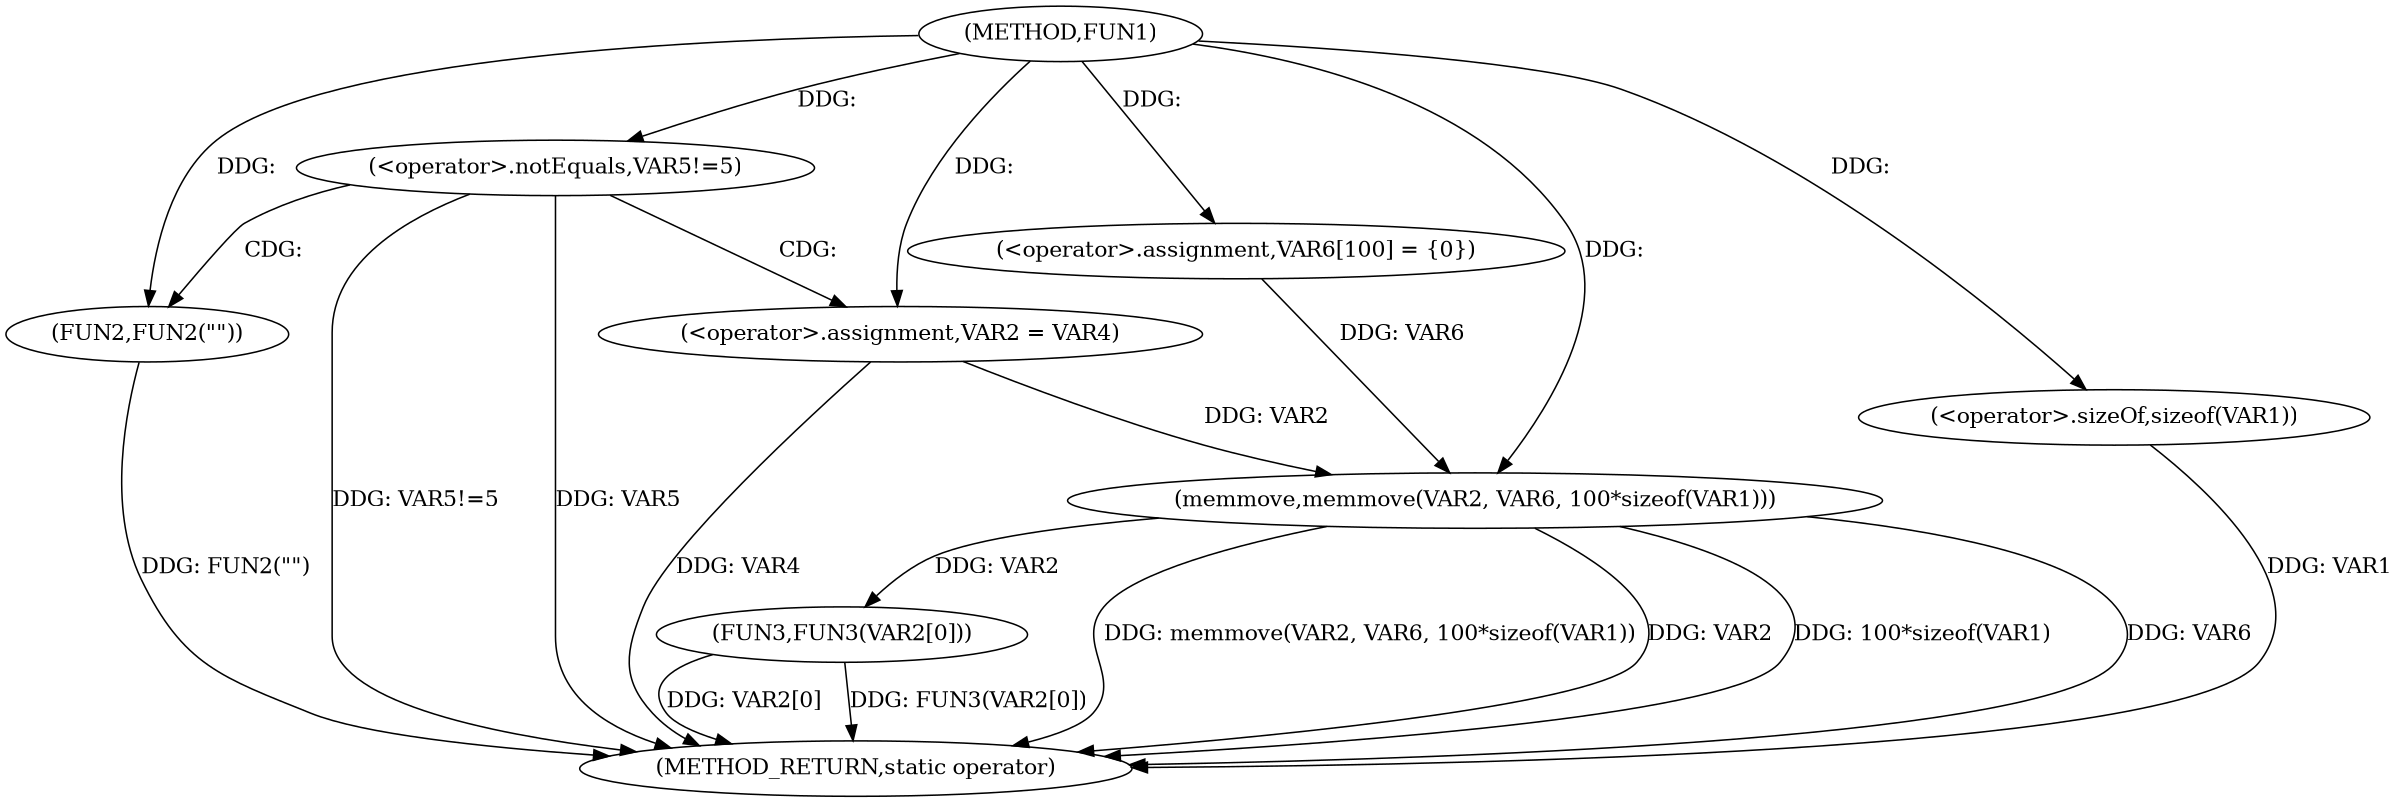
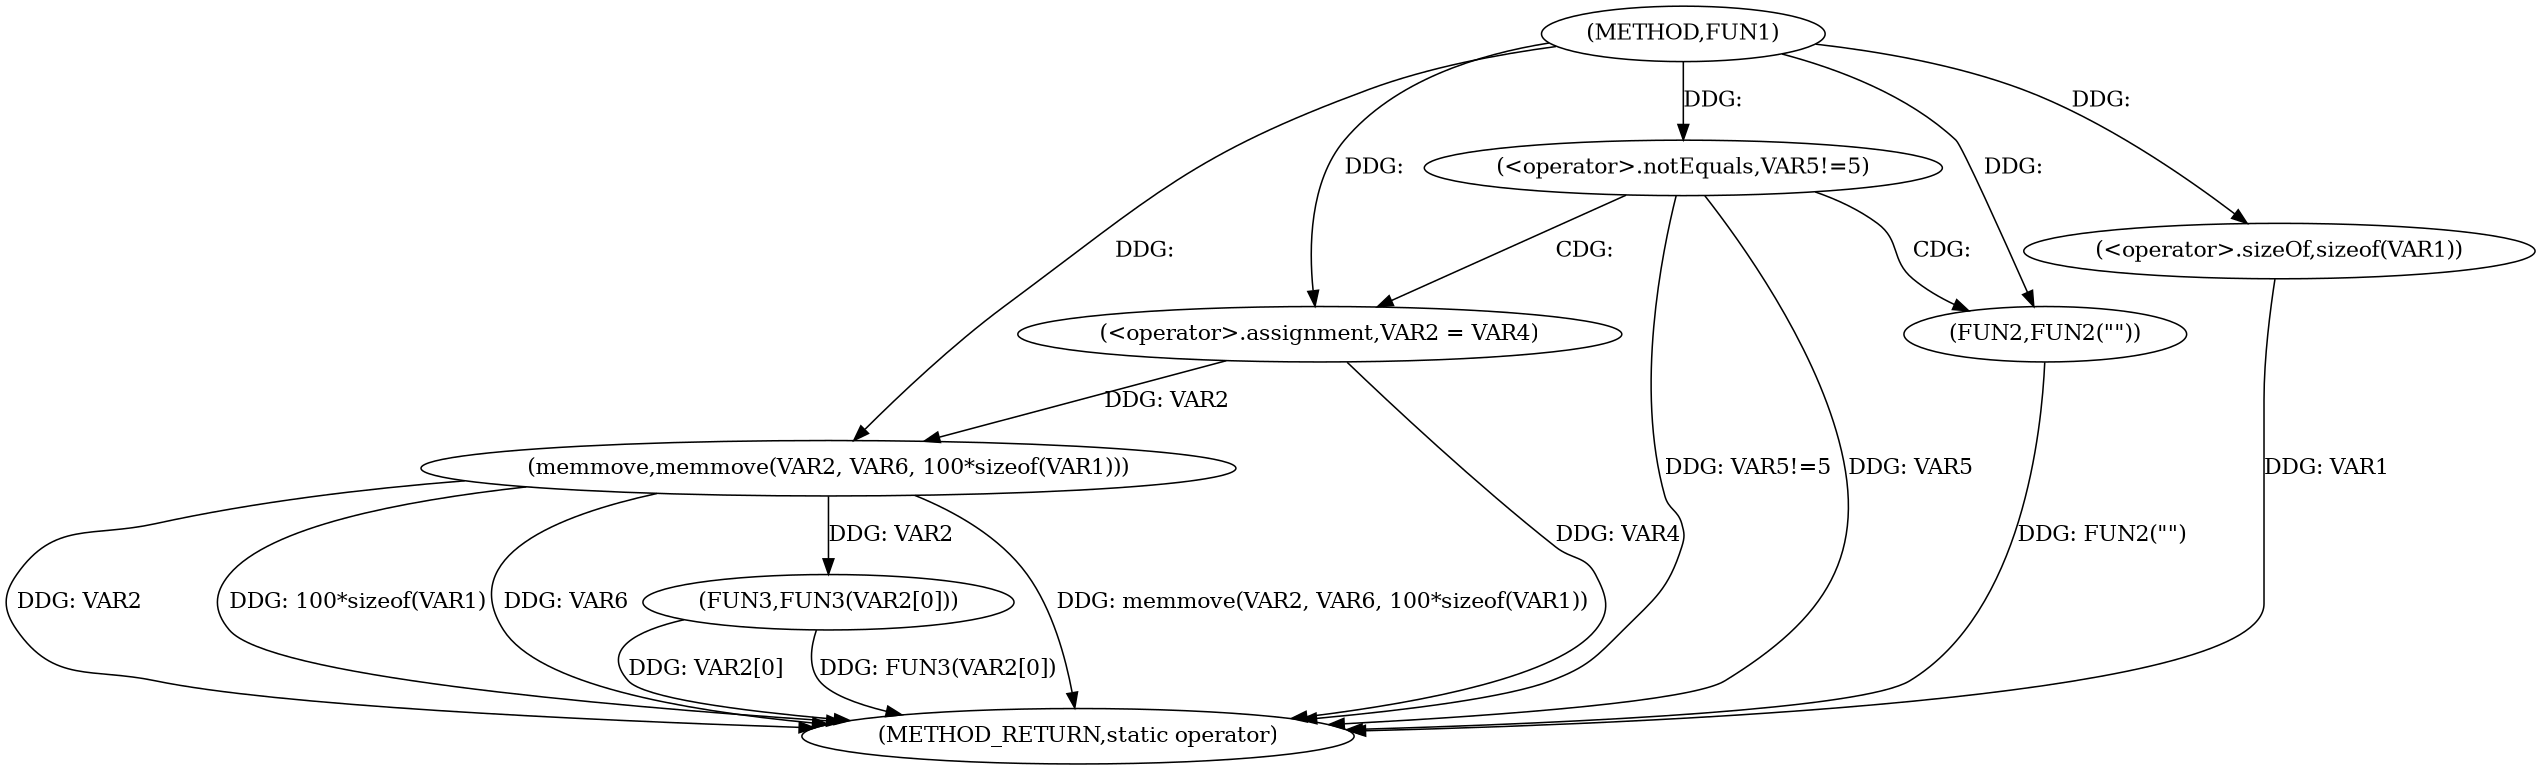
(1236, 251) -> none
